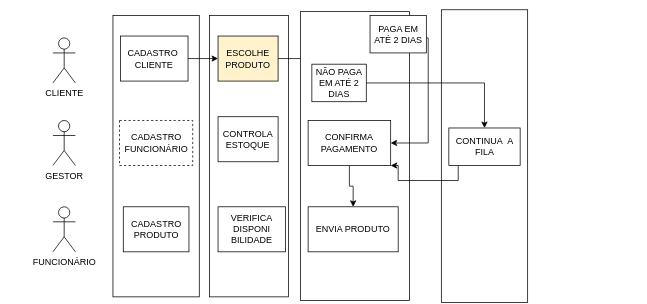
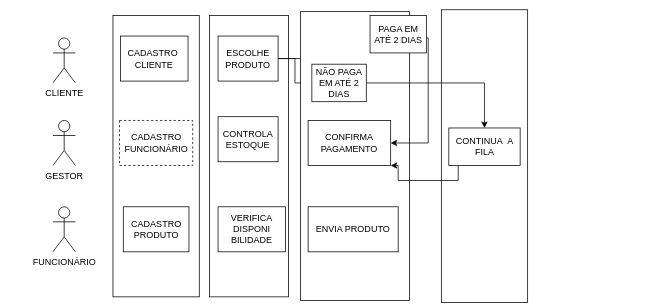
(200, 59) -> none
(248, 59) -> (248, 59)
none -> (295, 74)
(349, 178) -> none
